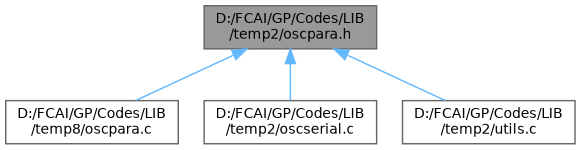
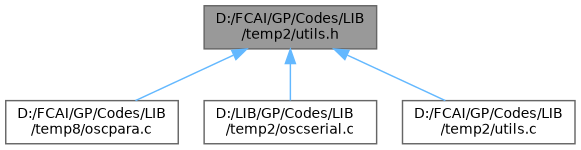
(290, 27) -> (290, 27)
(290, 122) -> (290, 122)
